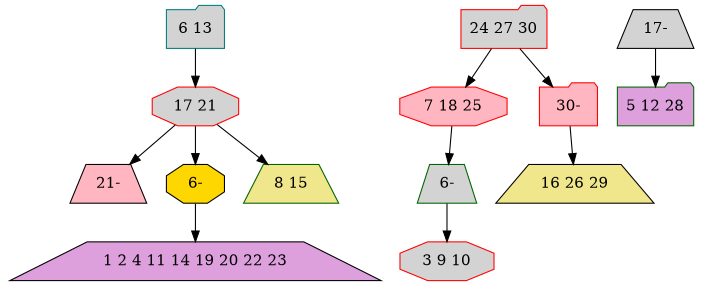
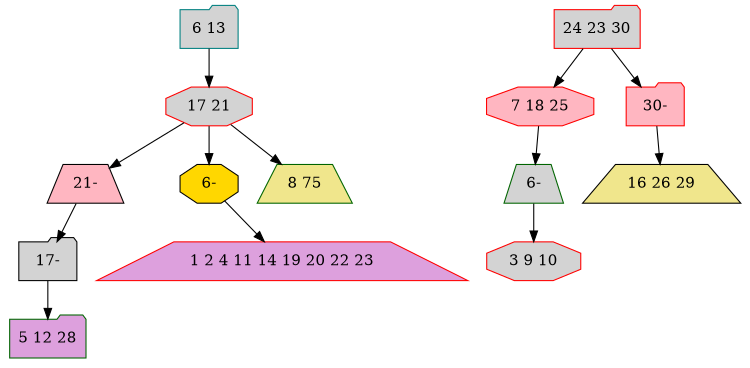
(504, 29) -> (597, 29)
(656, 29) -> (48, 261)
(291, 184) -> (305, 184)
none -> (69, 218)
(195, 261) -> (282, 261)
